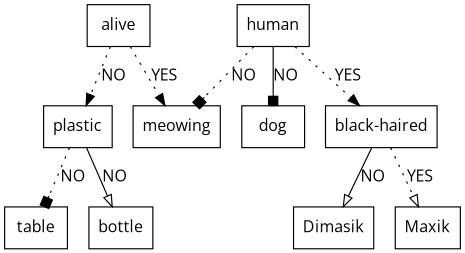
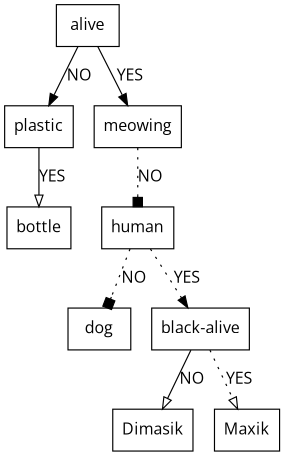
(273, 70) -> (121, 273)
(100, 71) -> (66, 71)
(145, 71) -> (110, 71)
(229, 72) -> (138, 171)
(381, 127) -> (201, 329)
(115, 177) -> (52, 177)
(36, 228) -> none
